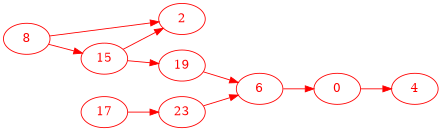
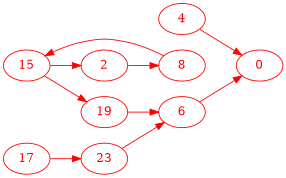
(100, 29) -> (139, 66)
(372, 89) -> (217, 40)
